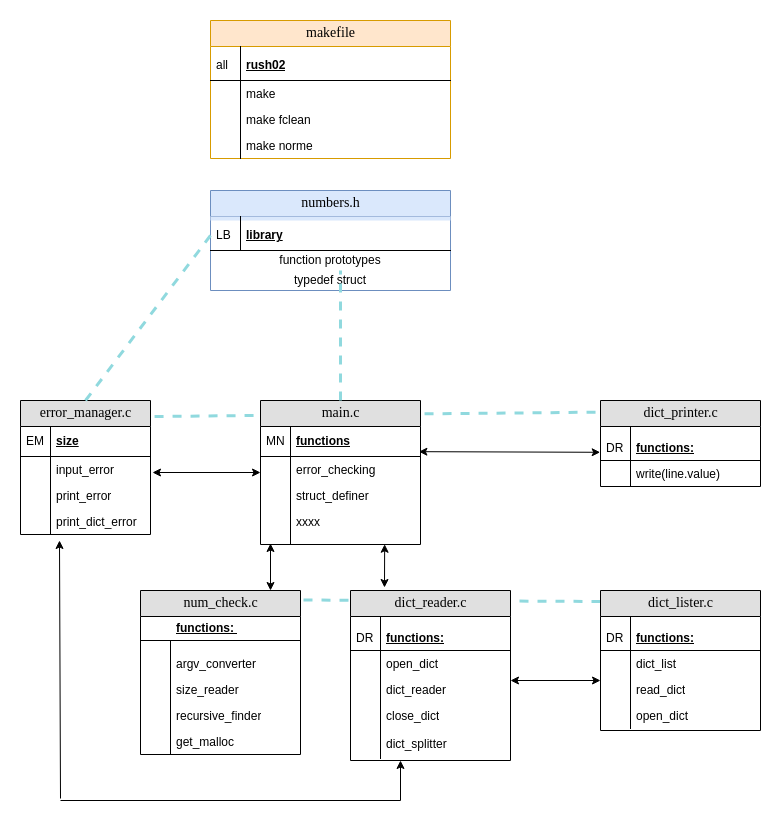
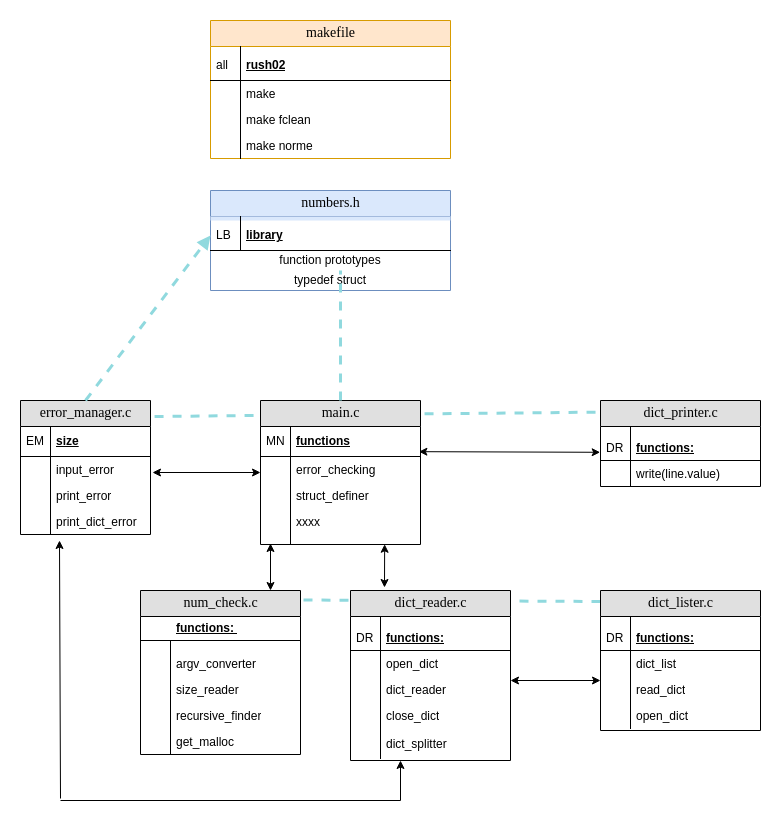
(206, 242) -> (202, 247)
